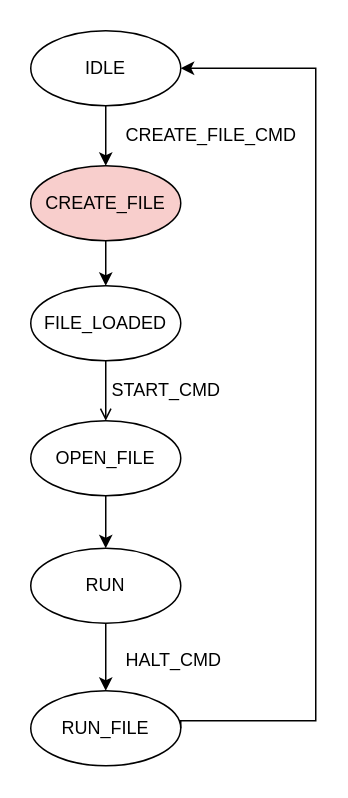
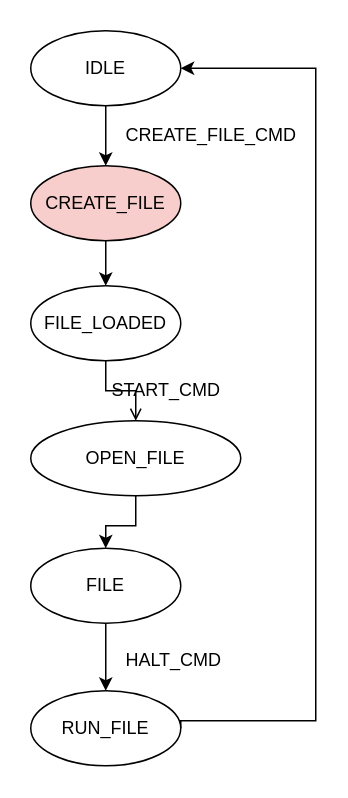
(106, 458) -> (136, 458)
(106, 586) -> (106, 586)
